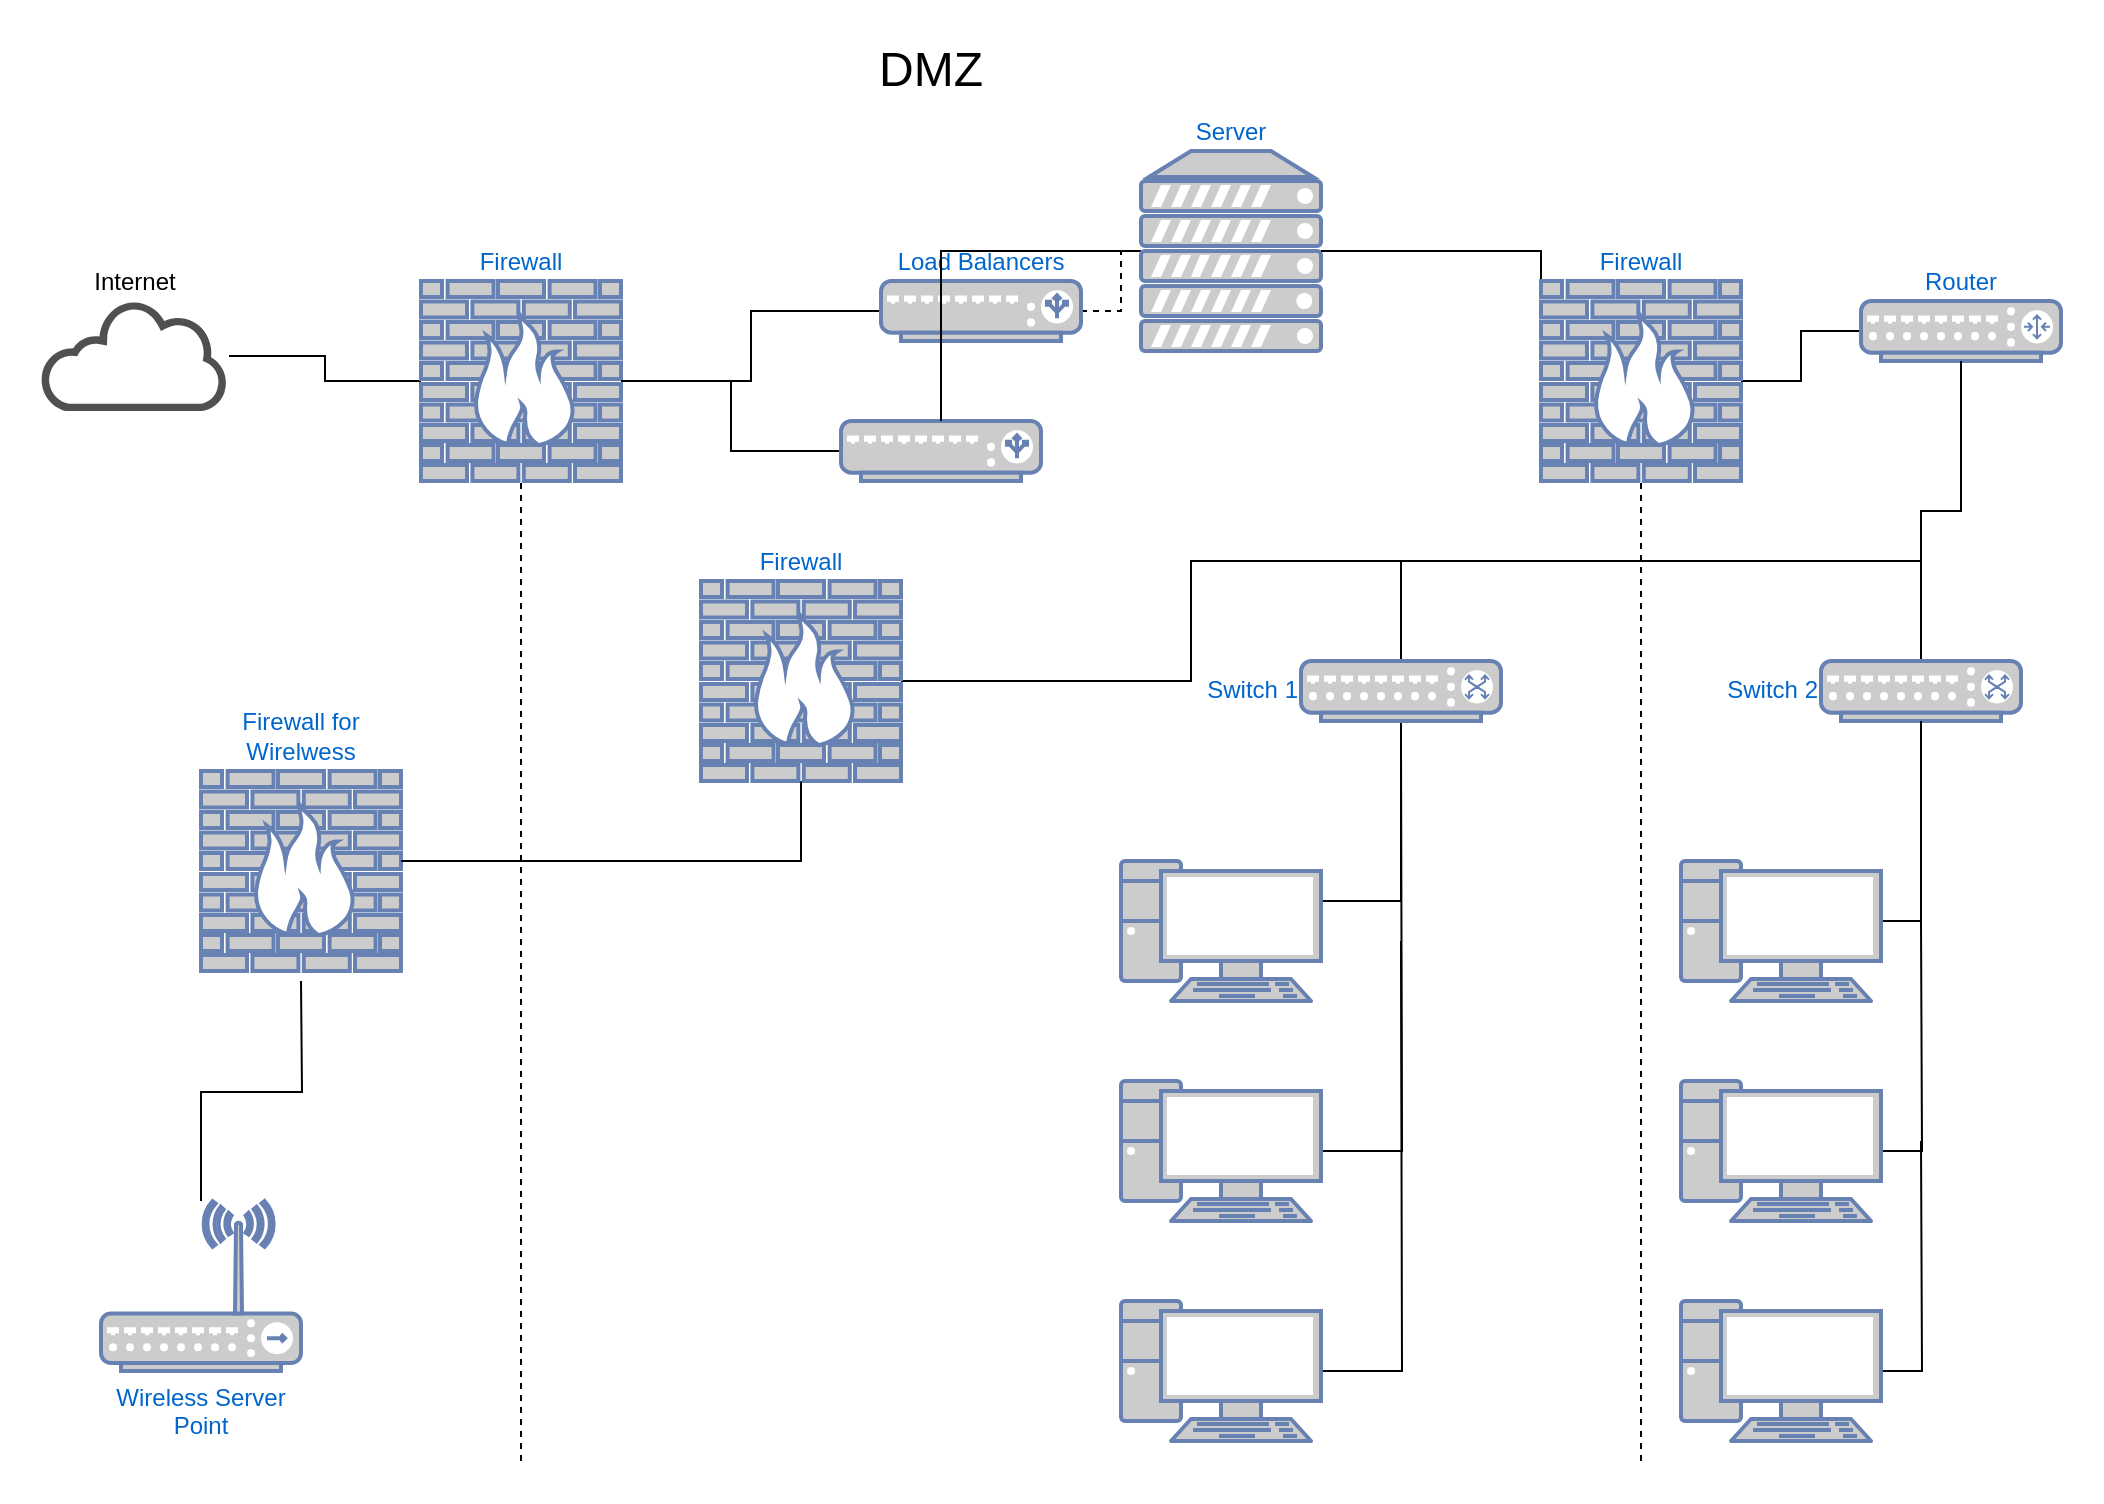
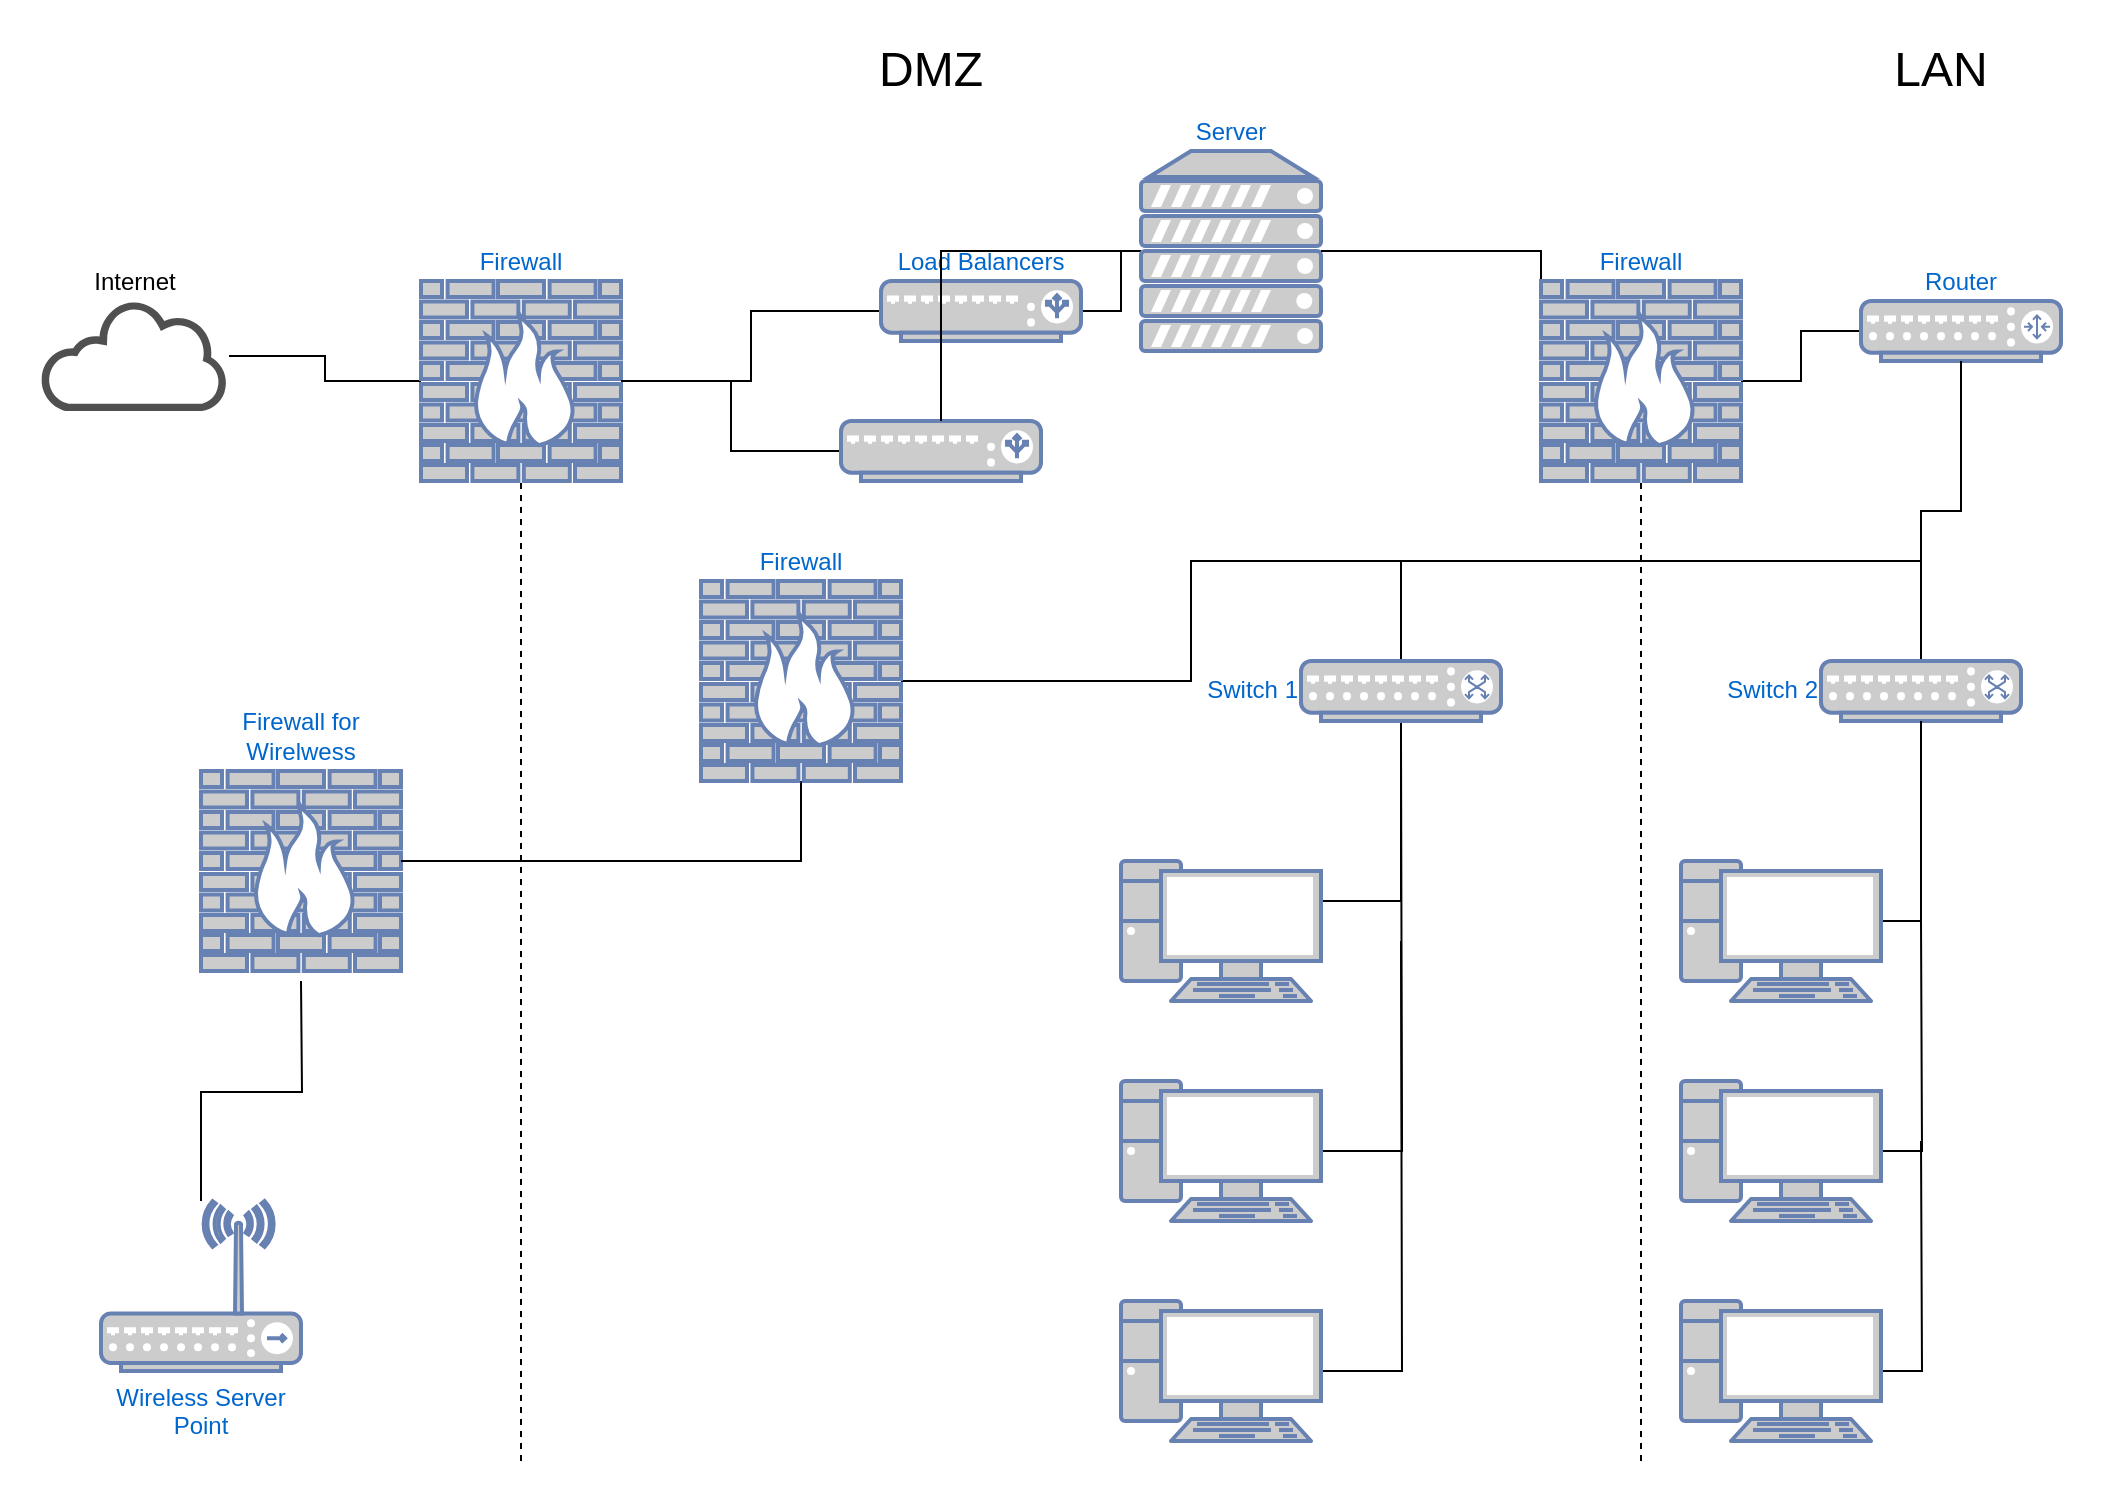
none -> (1941, 71)
(1121, 301) -> (1121, 301)
